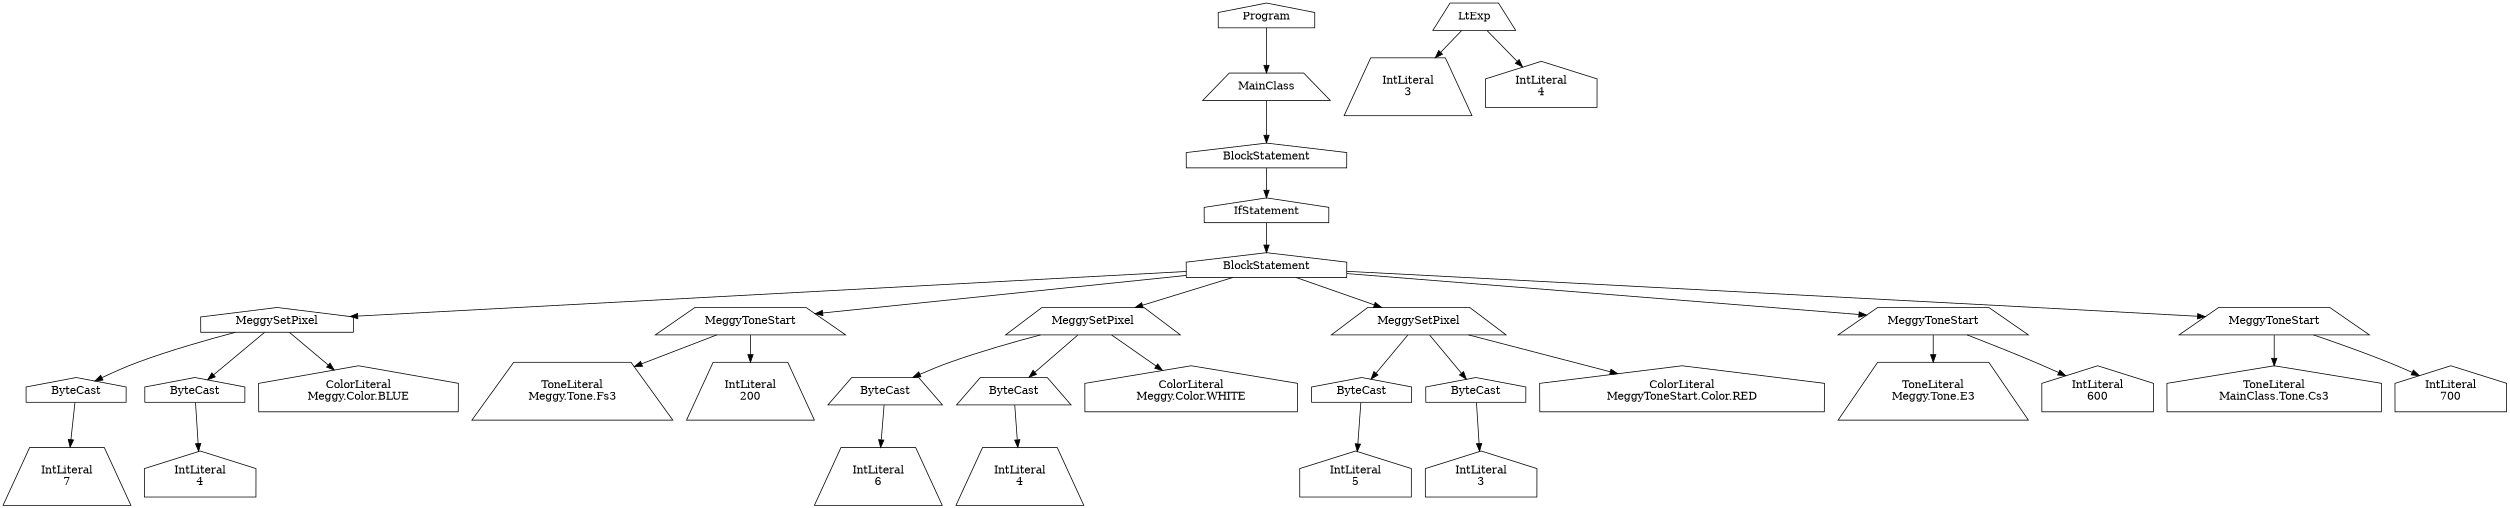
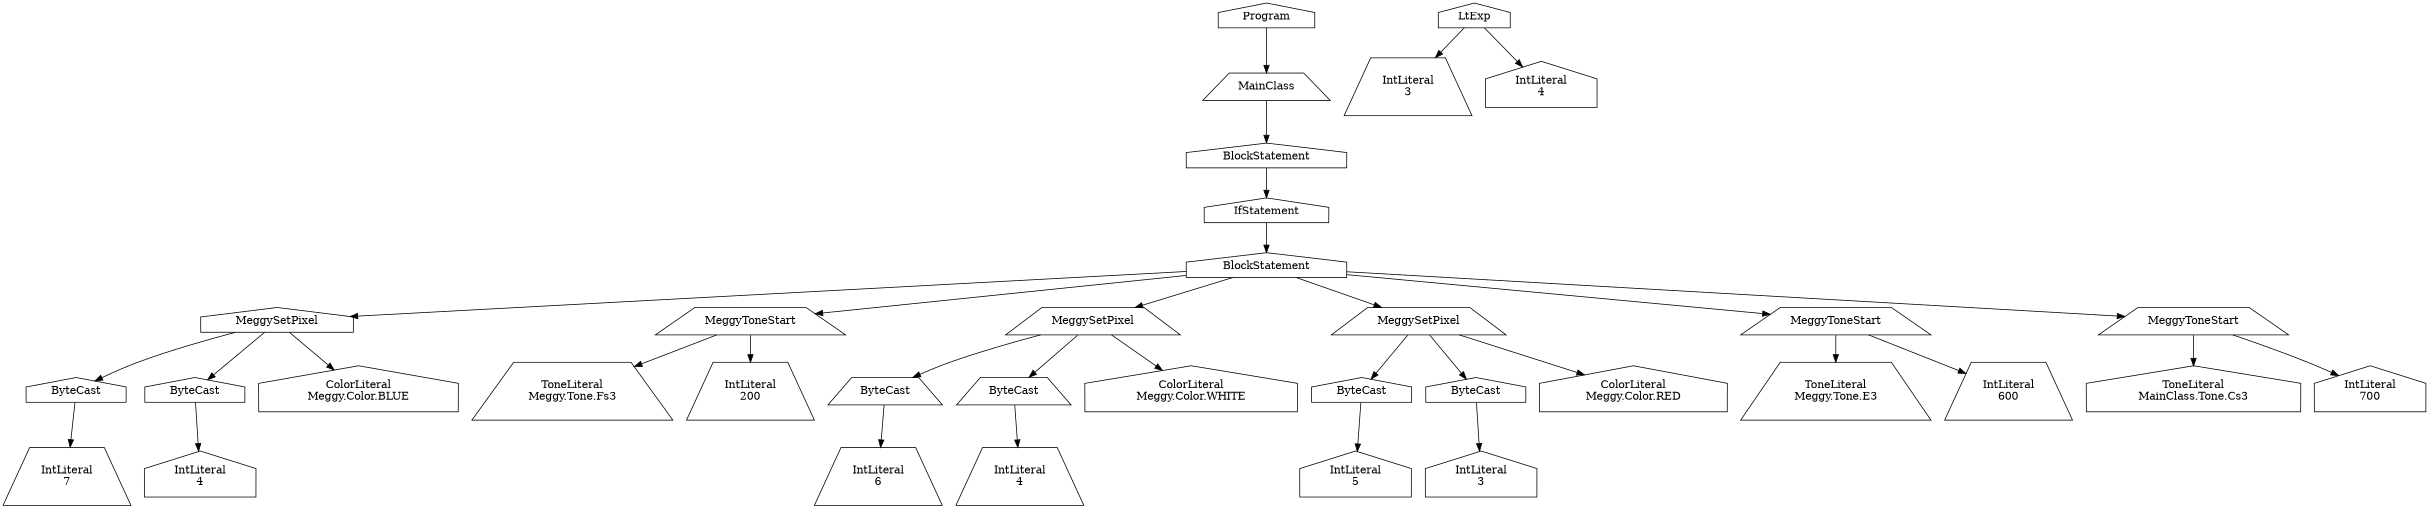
(1474, 17) -> (1474, 17)
(1682, 391) -> (1633, 391)
(2098, 391) -> (2009, 391)
